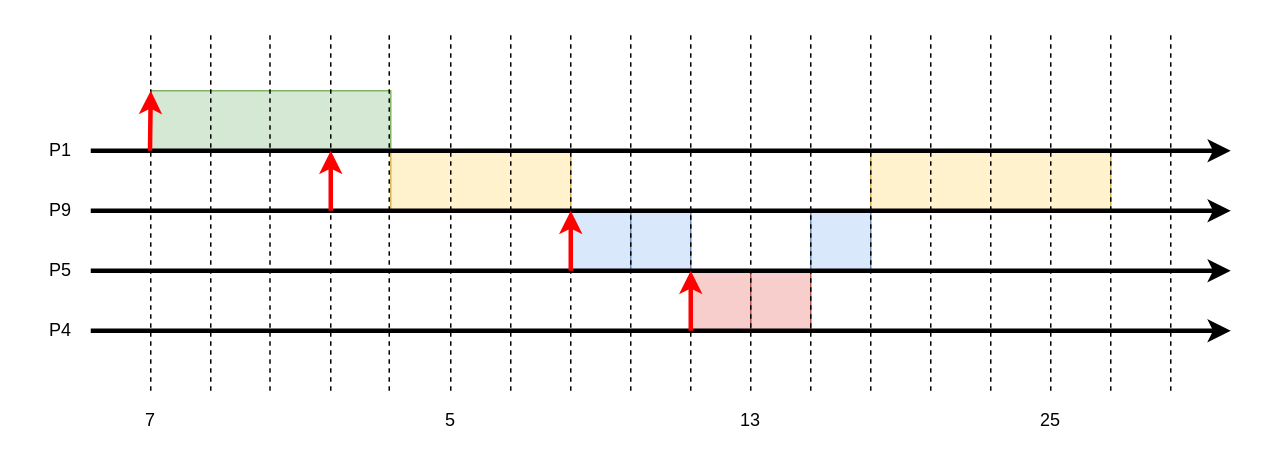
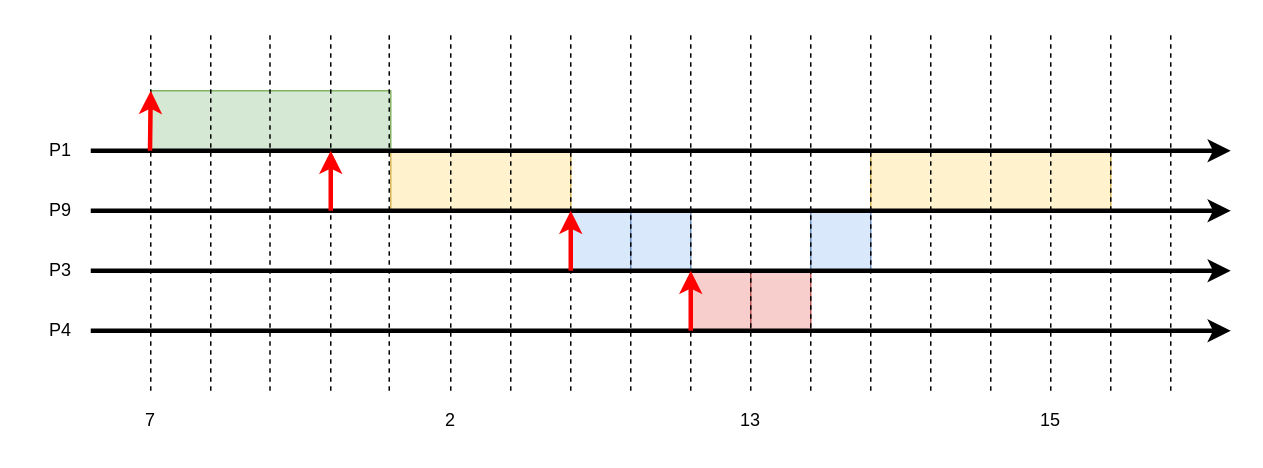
(61, 271) -> (61, 271)
(451, 421) -> (451, 421)
(1051, 421) -> (1051, 421)
